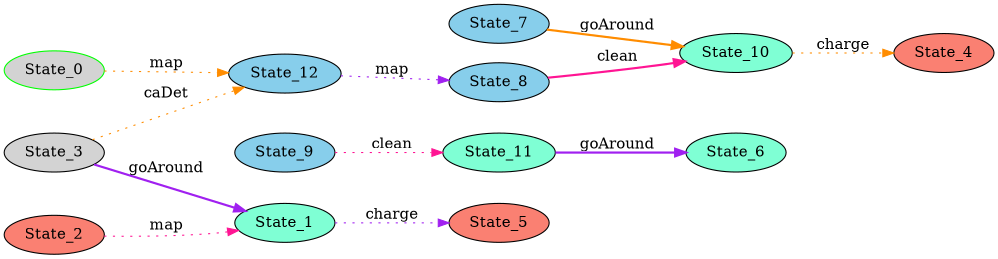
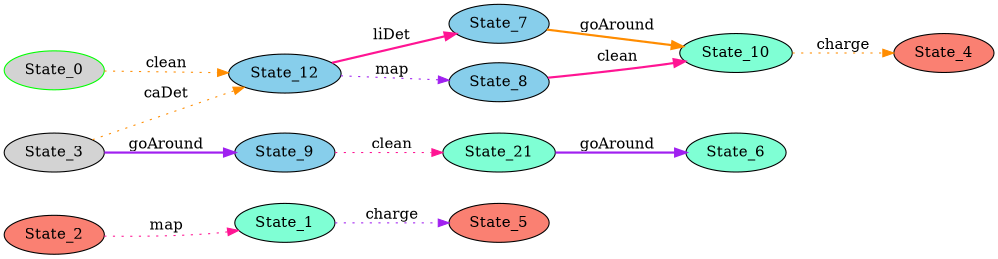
none -> (388, 50)
(166, 63) -> (166, 63)
(499, 153) -> (499, 153)
(164, 186) -> (164, 153)
